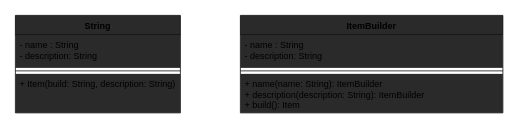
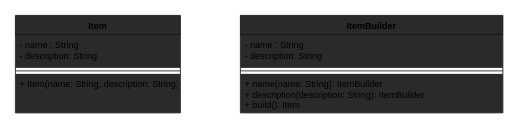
(98, 26) -> (98, 26)
(110, 84) -> (110, 84)
